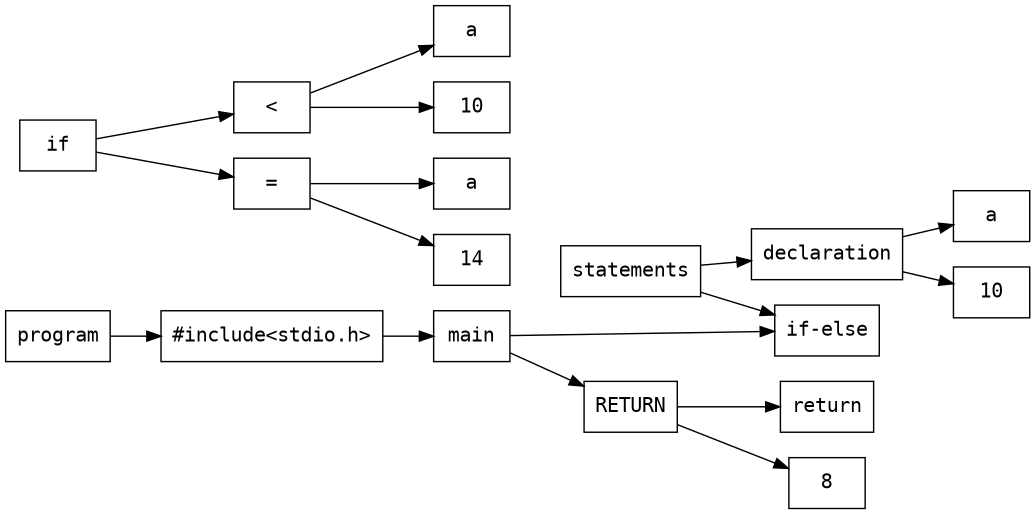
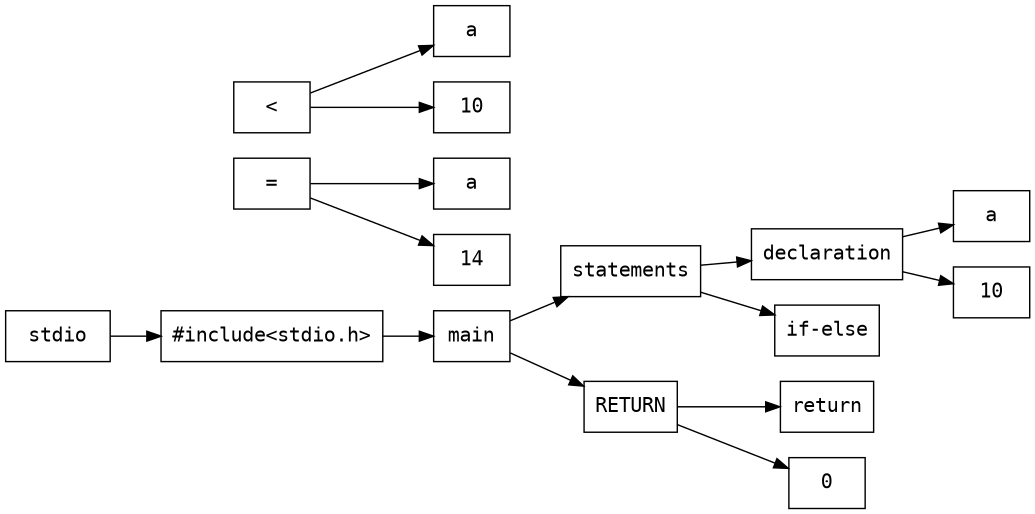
(58, 145) -> none
(635, 334) -> (532, 312)
(58, 336) -> (58, 336)
(827, 483) -> (827, 483)
